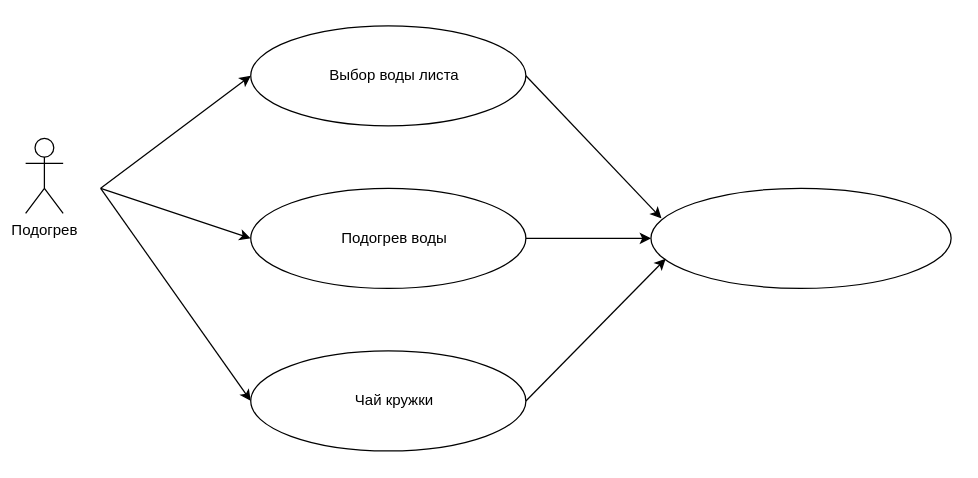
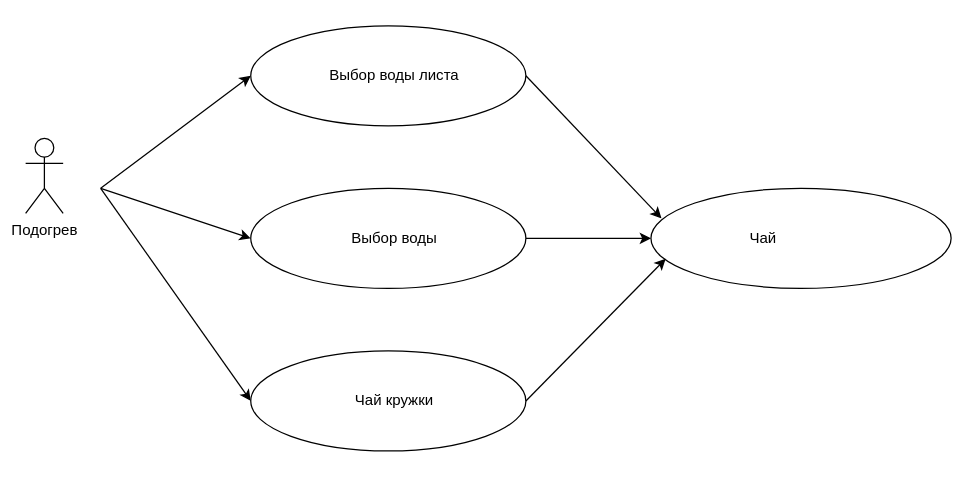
(394, 238) -> (394, 238)
none -> (763, 238)
